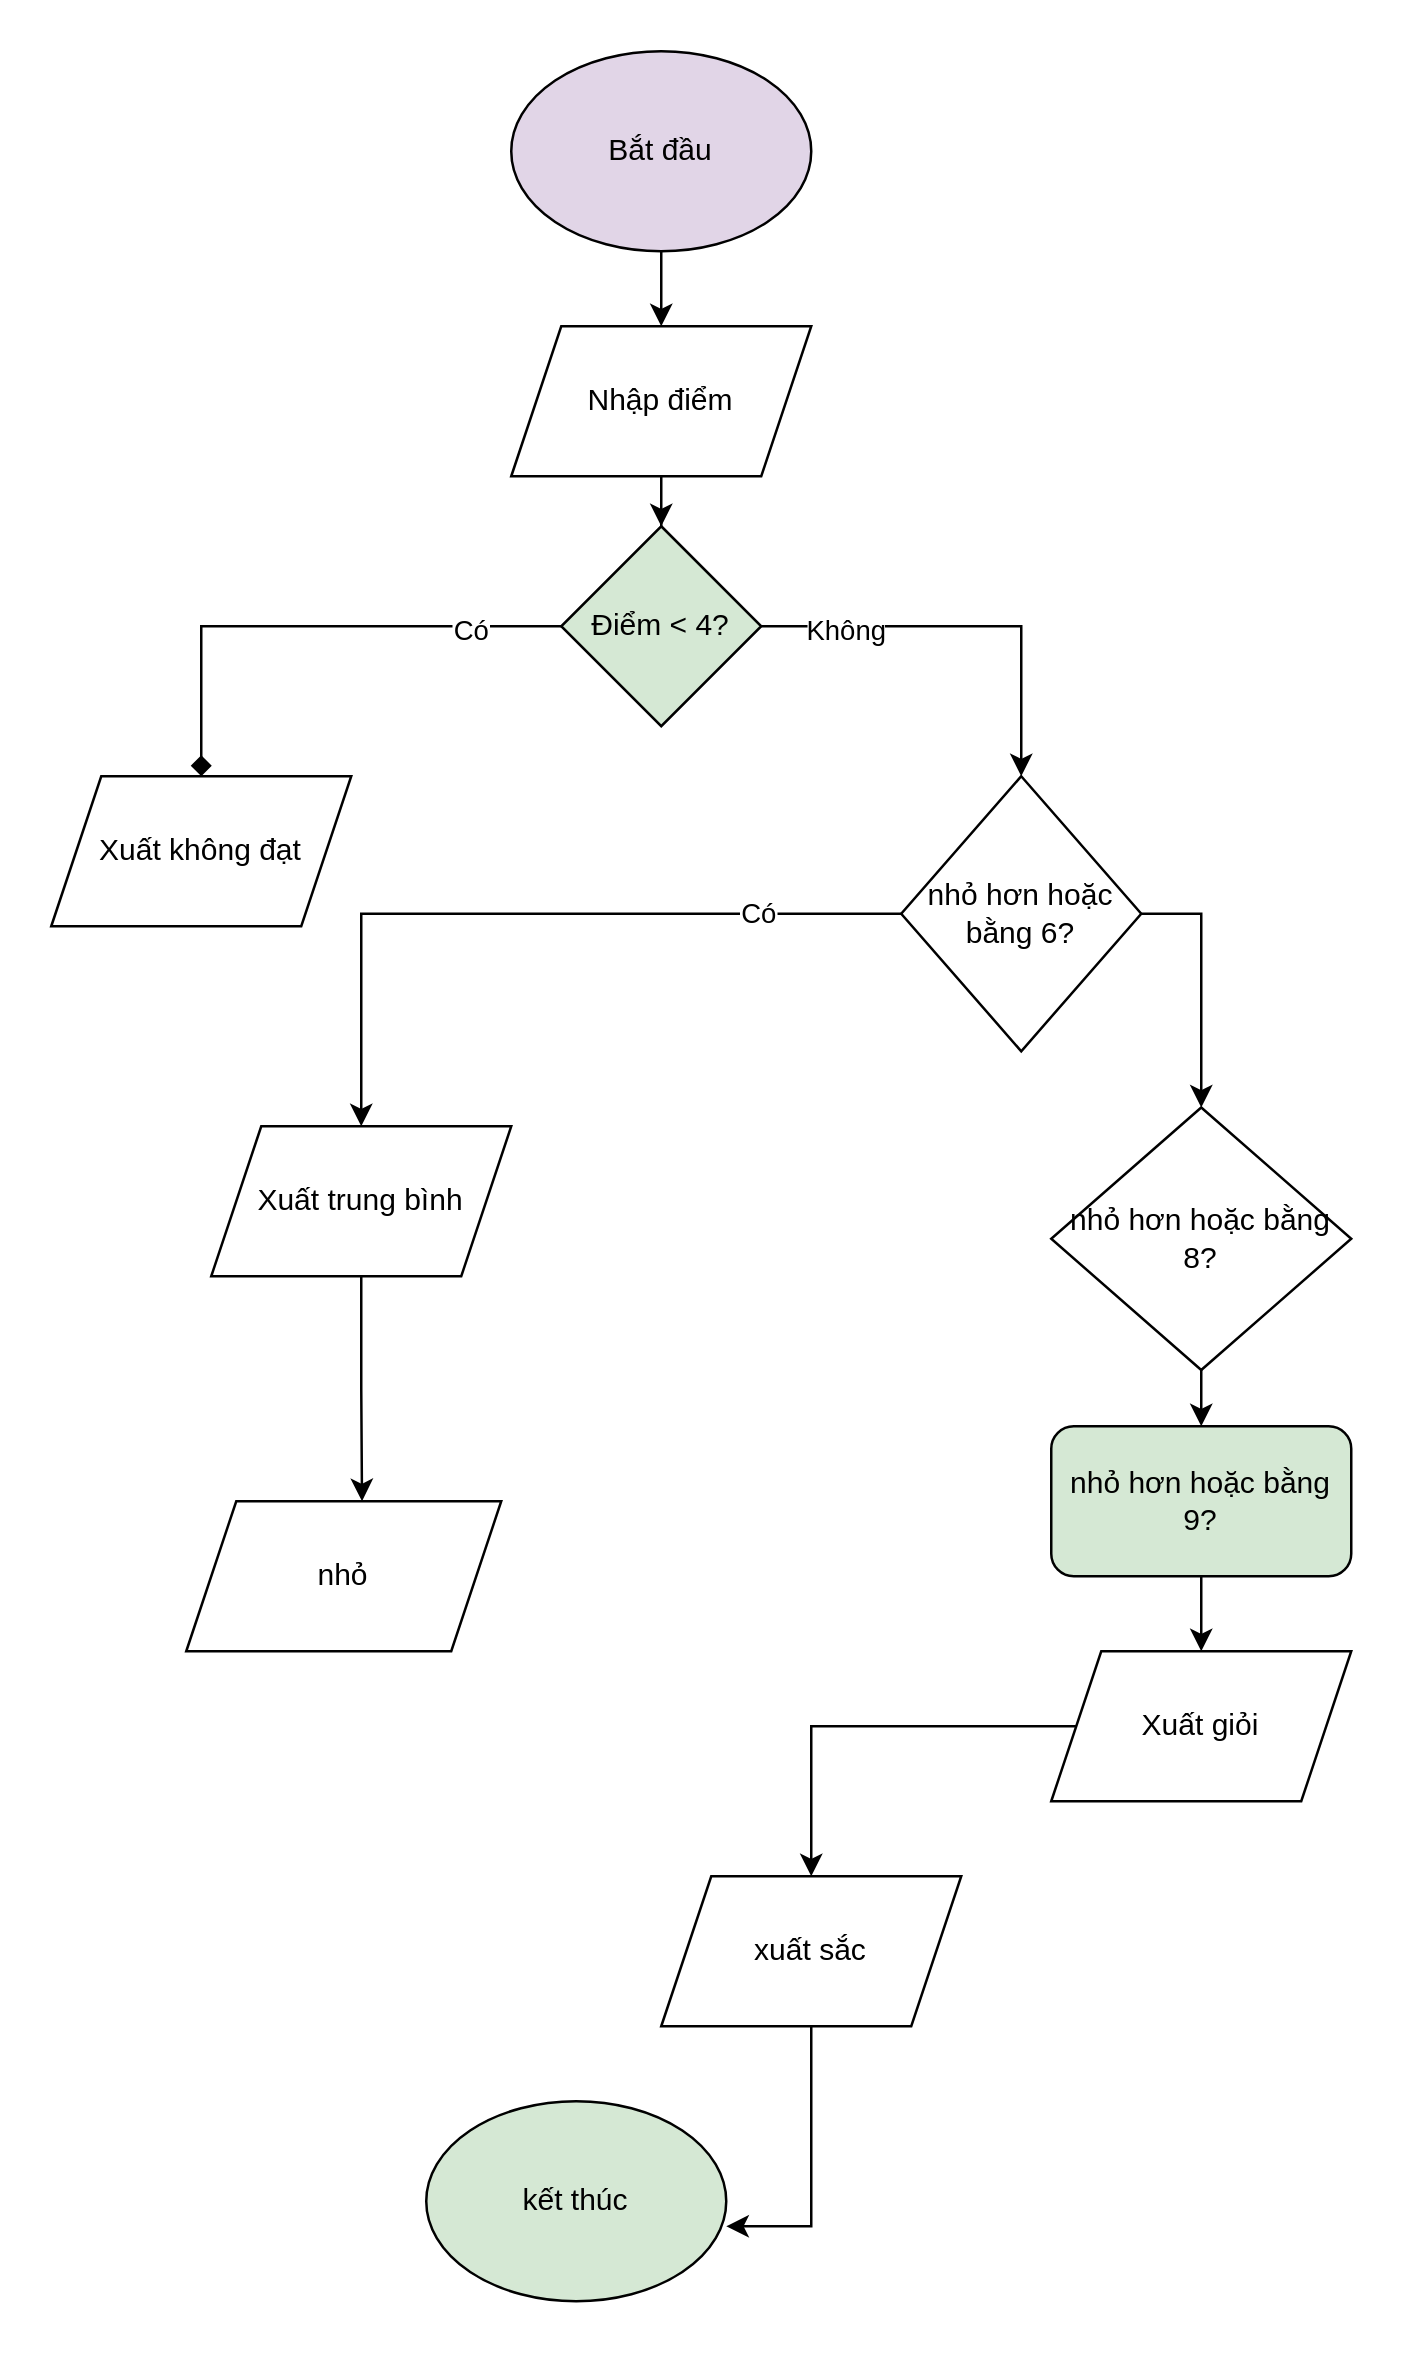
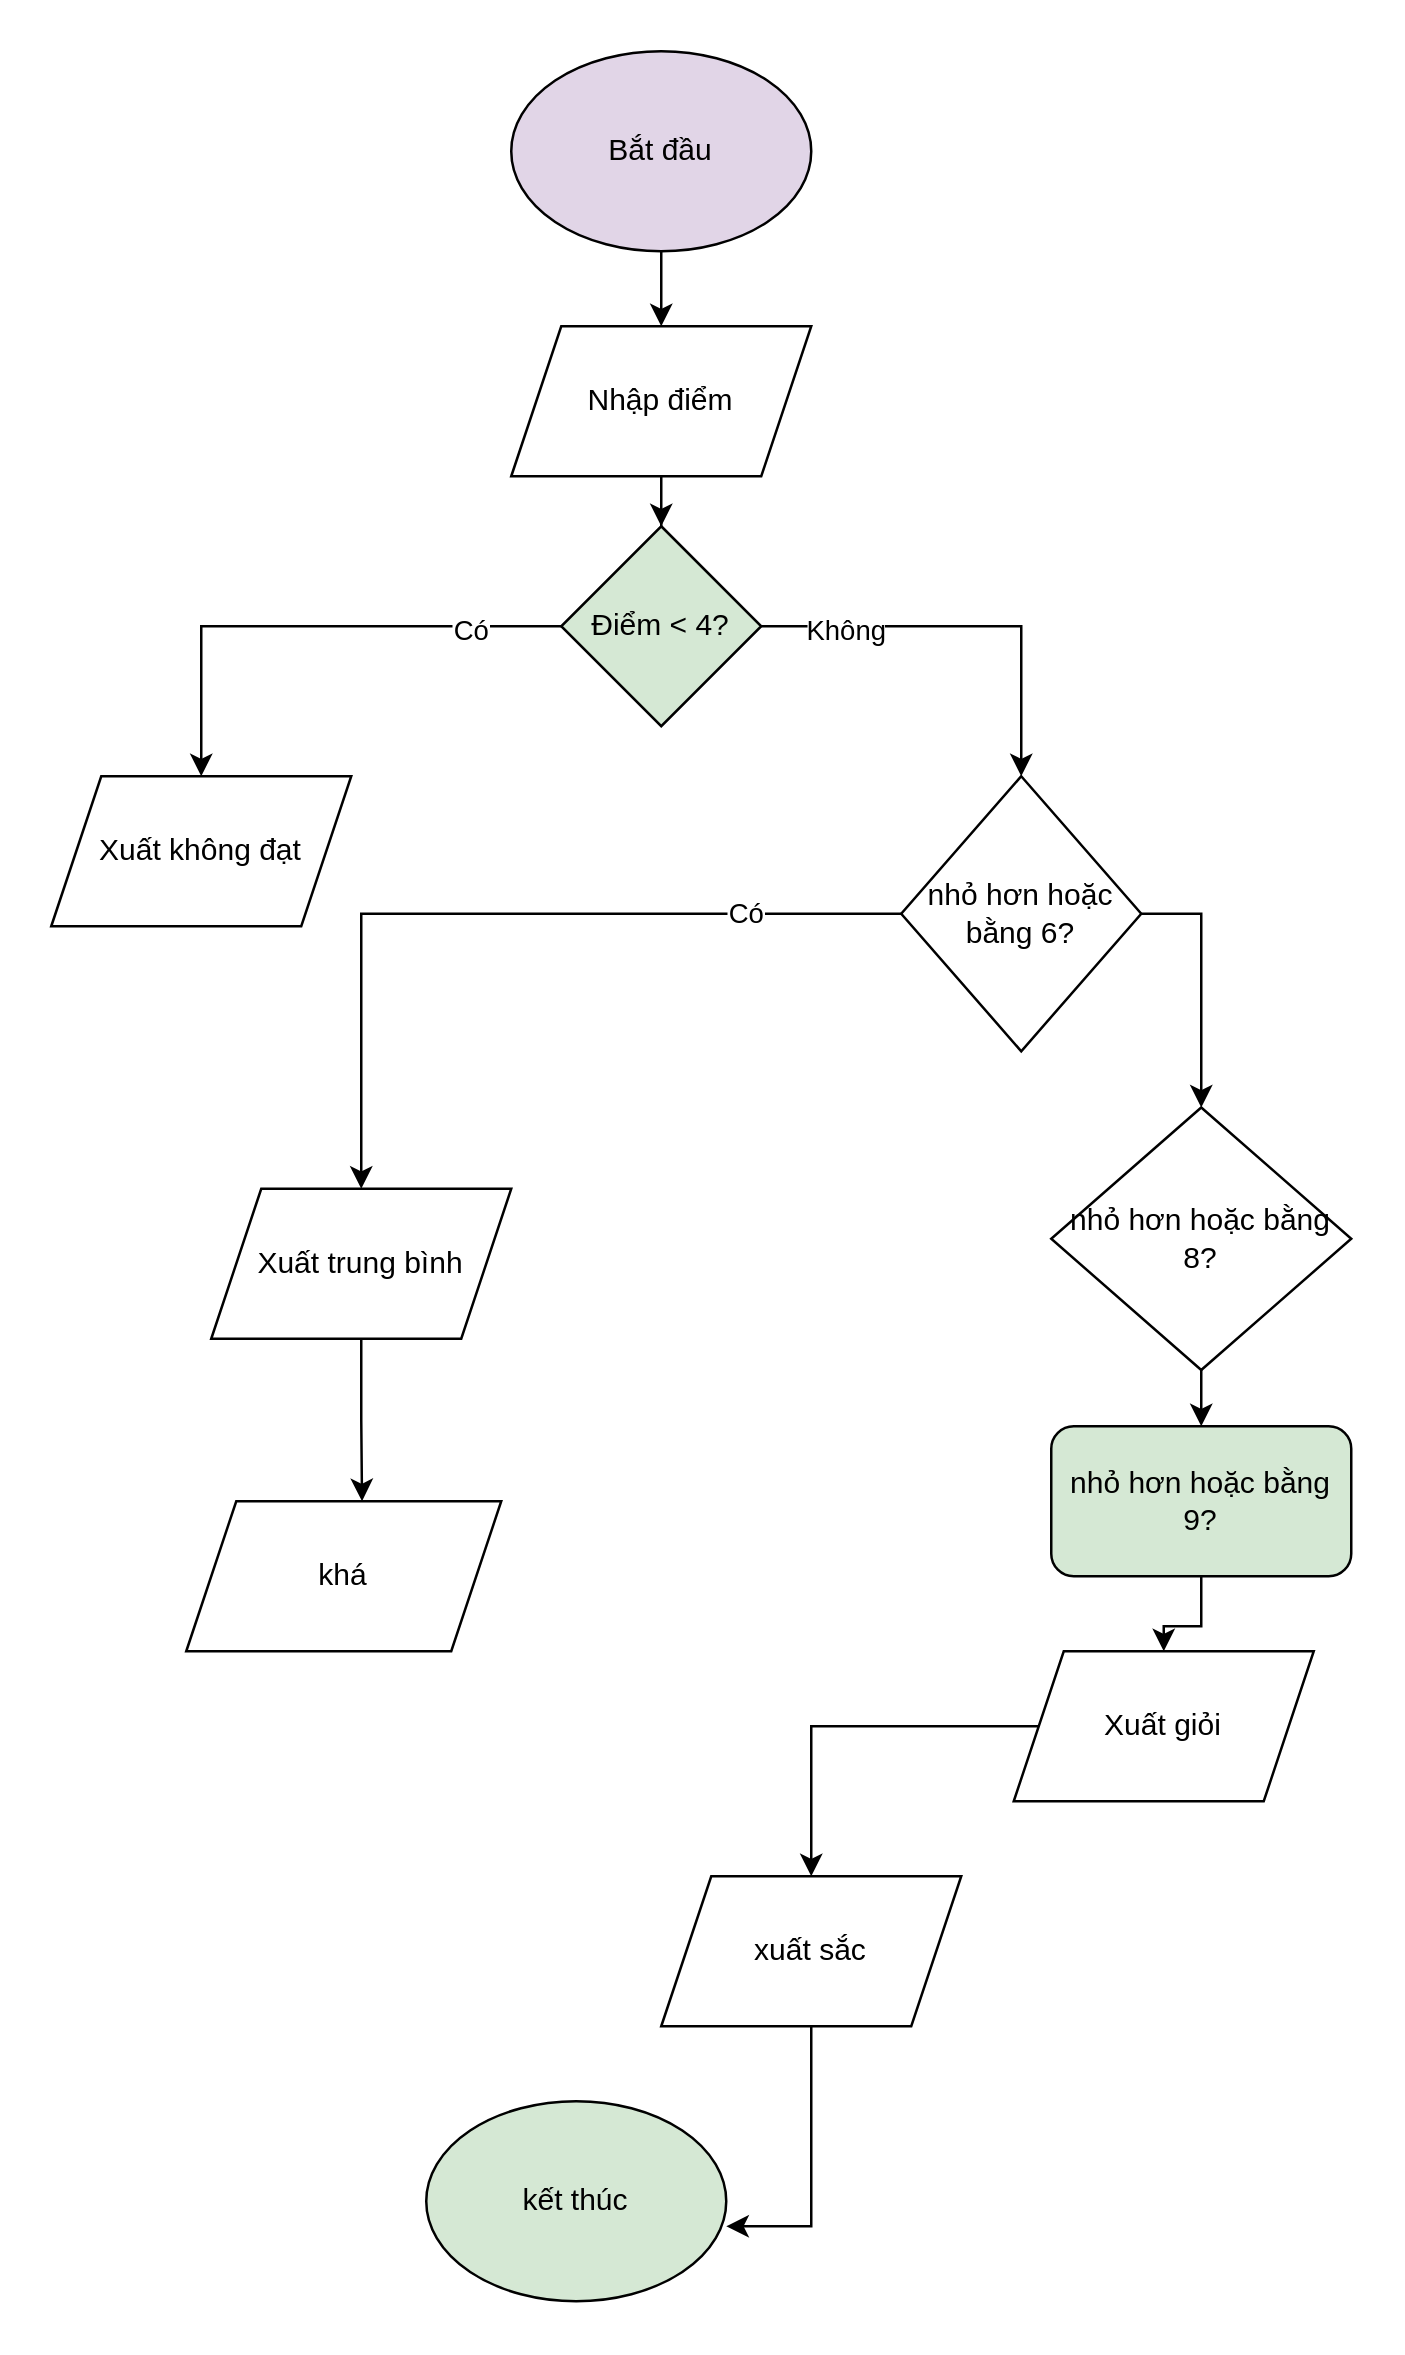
(201, 756) -> (201, 757)
(361, 1201) -> (361, 1264)
(344, 1576) -> (344, 1576)
(1201, 1726) -> (1164, 1726)
